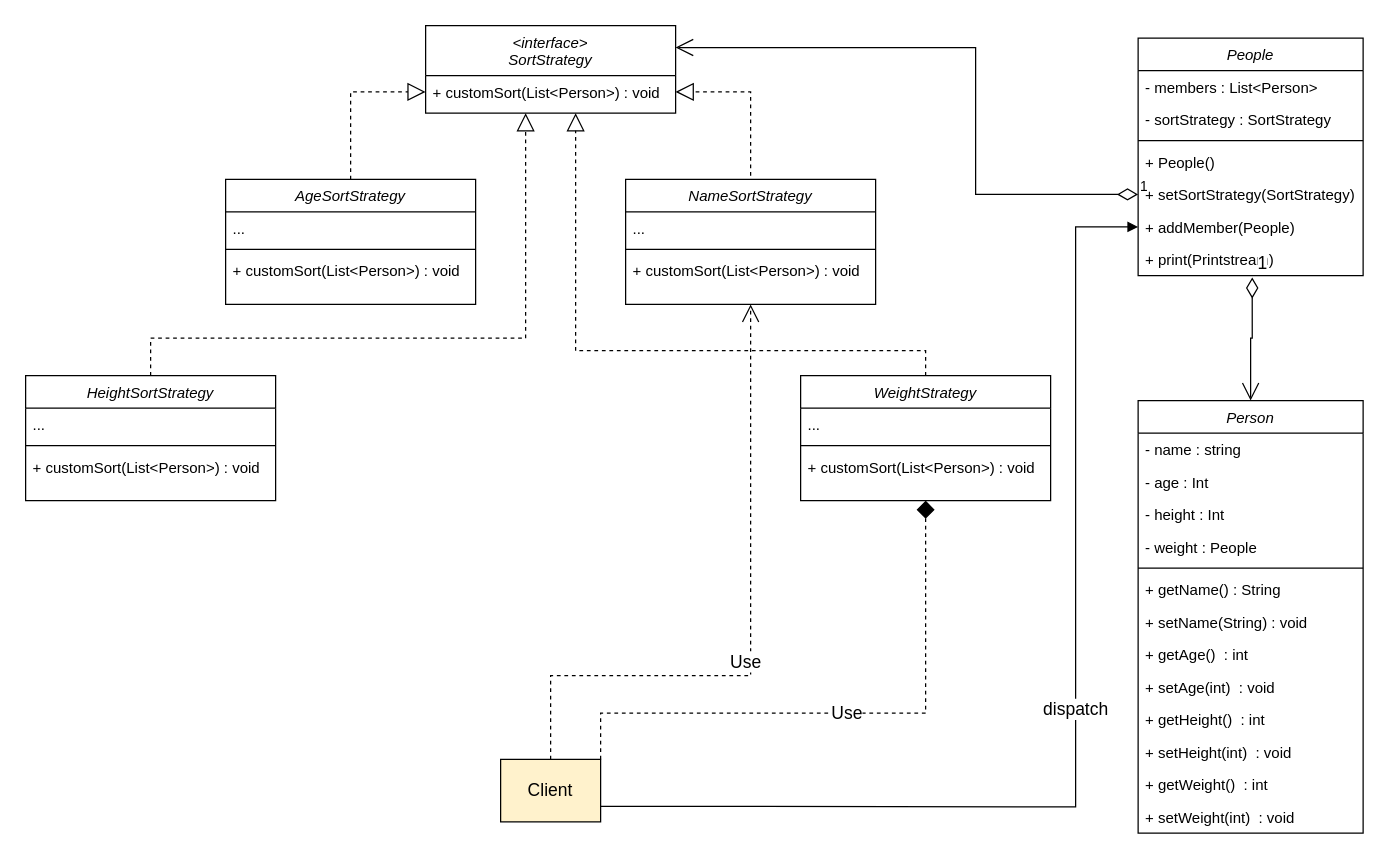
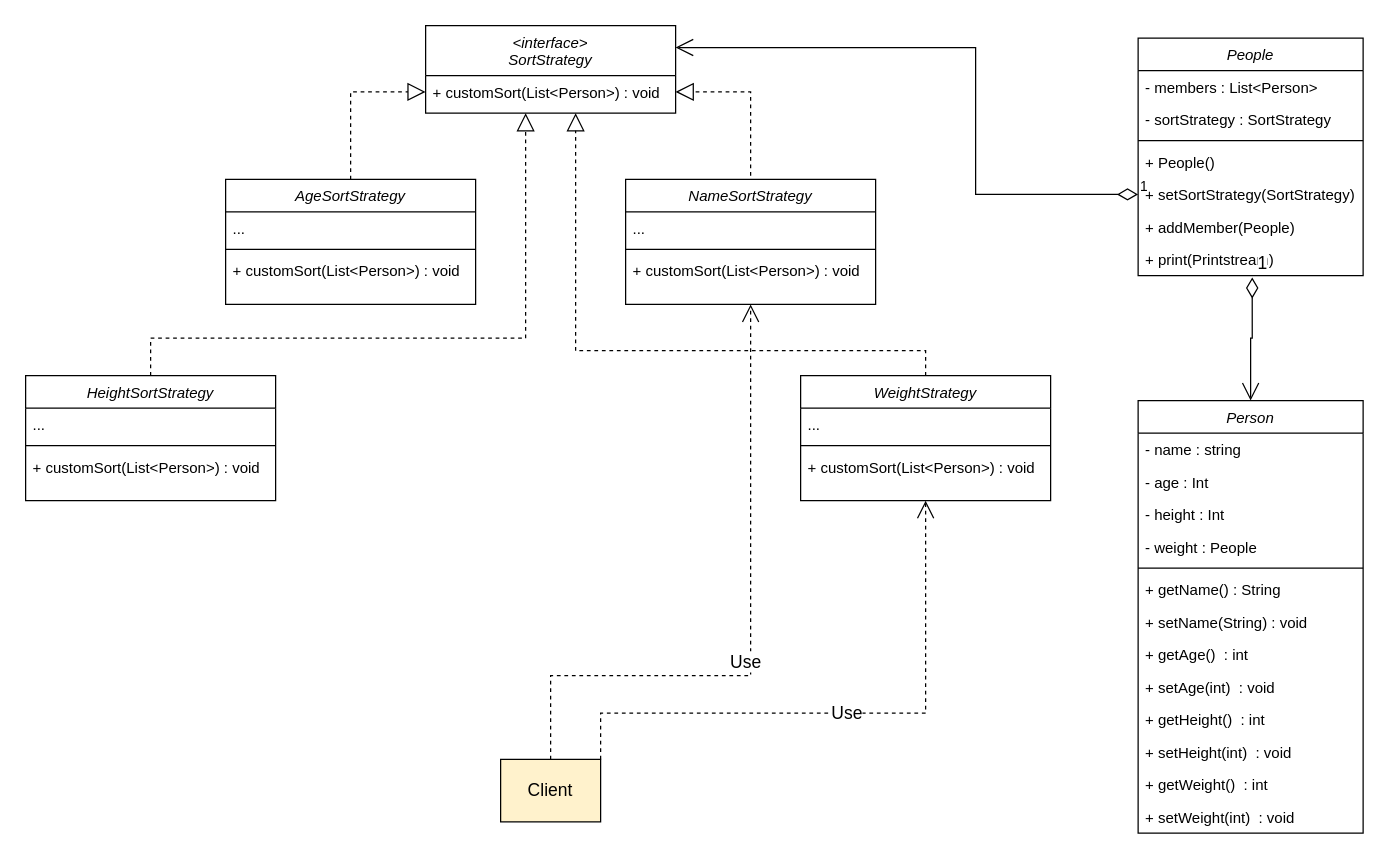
(926, 519) -> (926, 511)
(1076, 729) -> none
